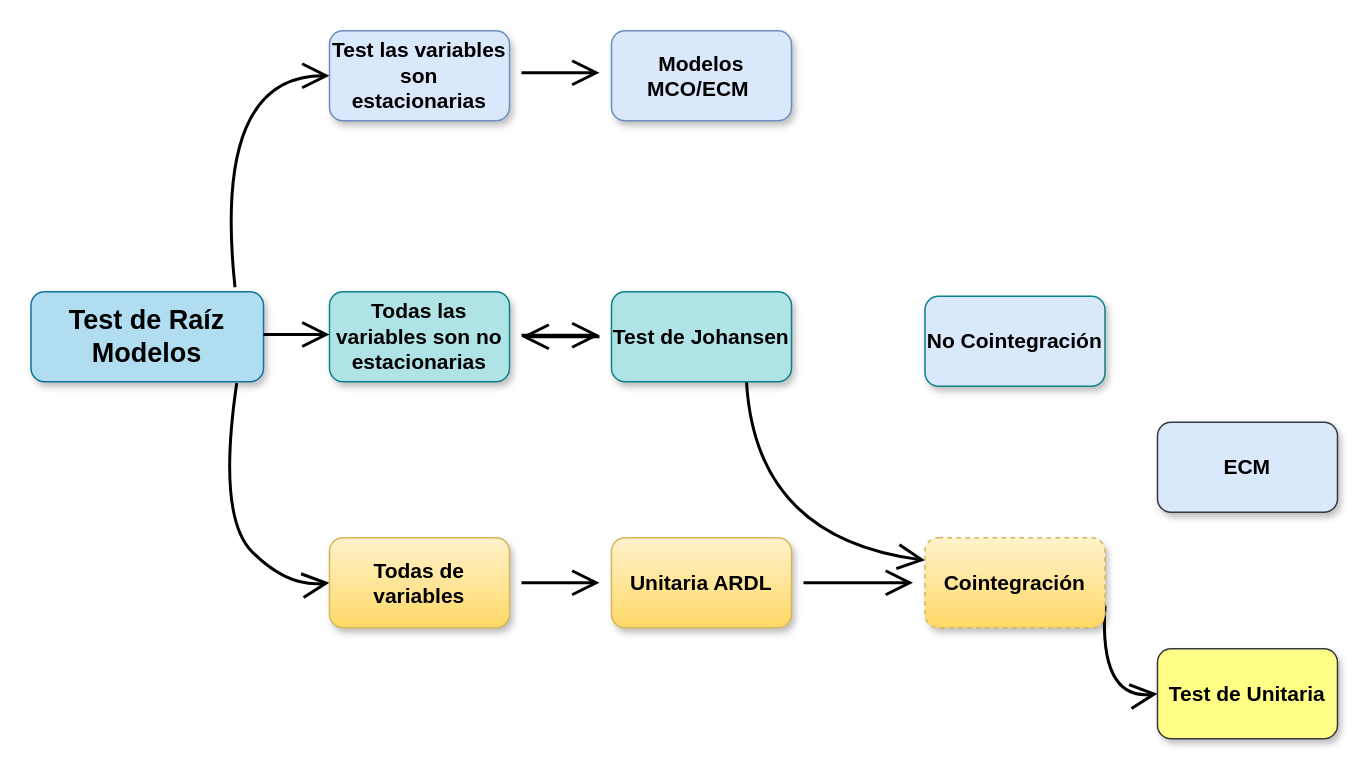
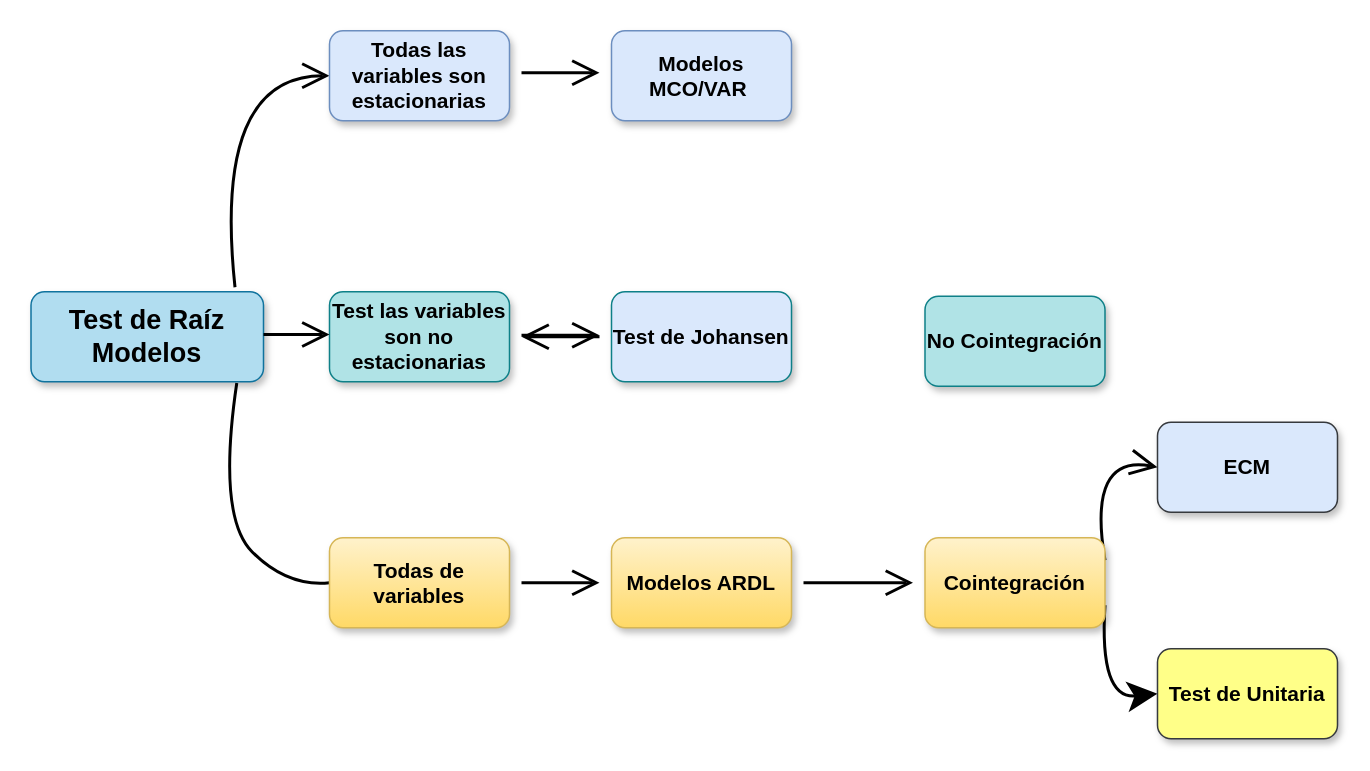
(419, 76) -> (419, 76)
(701, 76) -> (701, 76)
(419, 337) -> (419, 337)
(701, 337) -> (701, 337)
(1015, 341) -> (1015, 341)
none -> (1103, 496)
(795, 506) -> none
(295, 581) -> (298, 580)
(701, 583) -> (701, 583)
(1015, 583) -> (1015, 583)
(1114, 676) -> (1109, 673)
